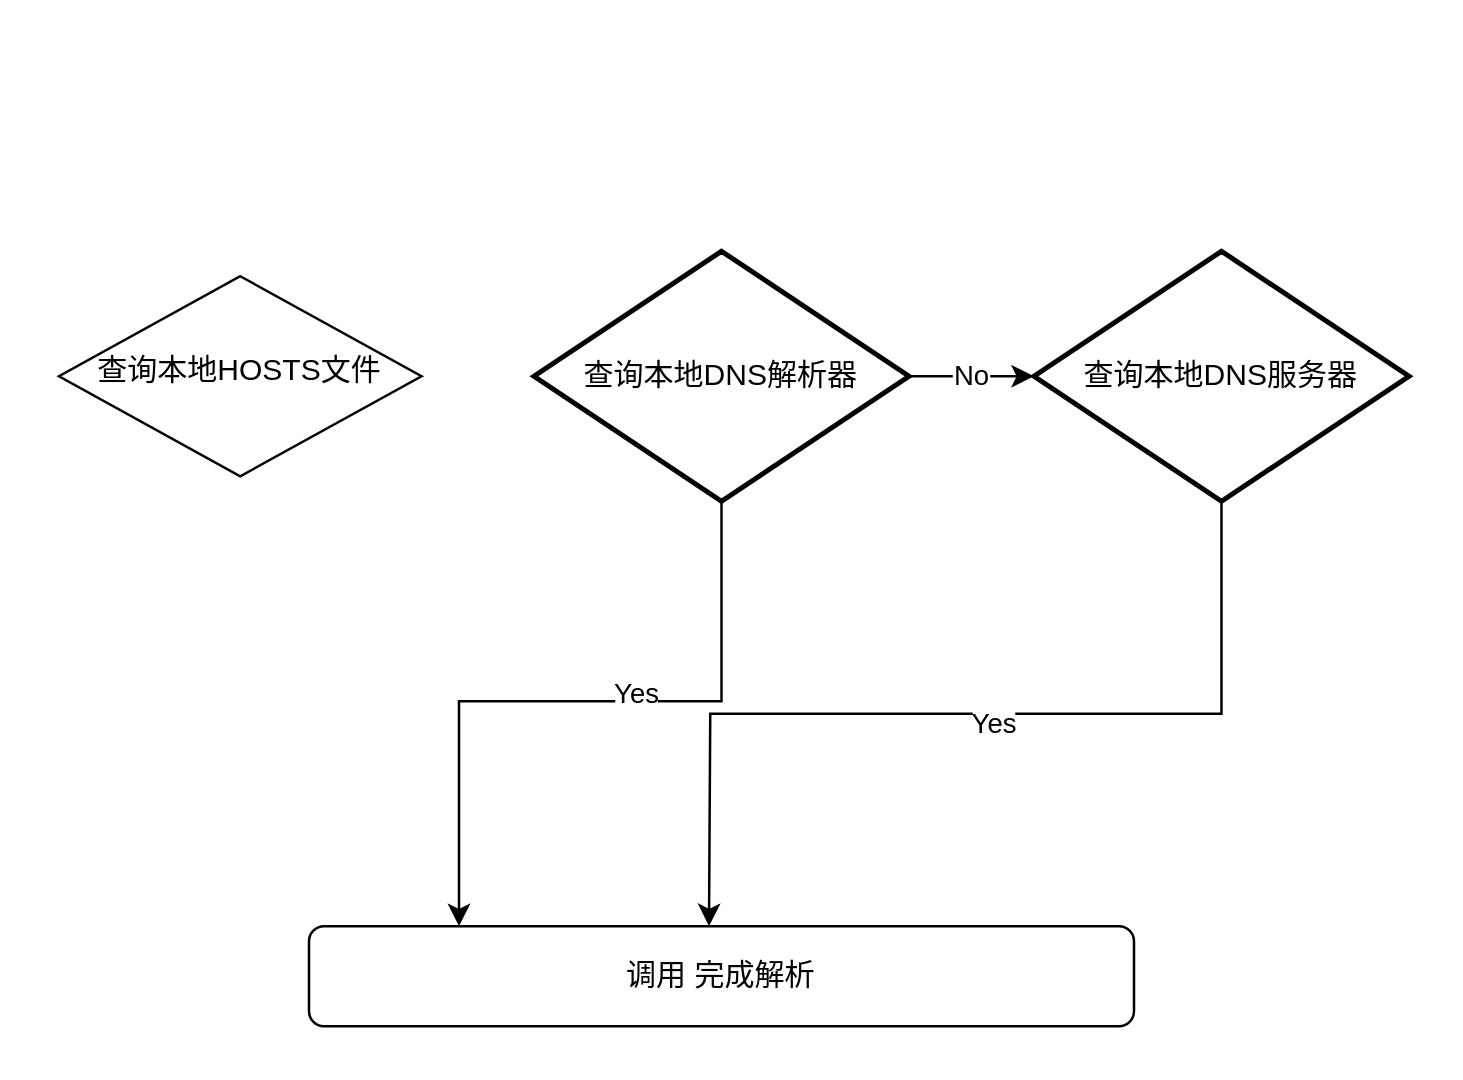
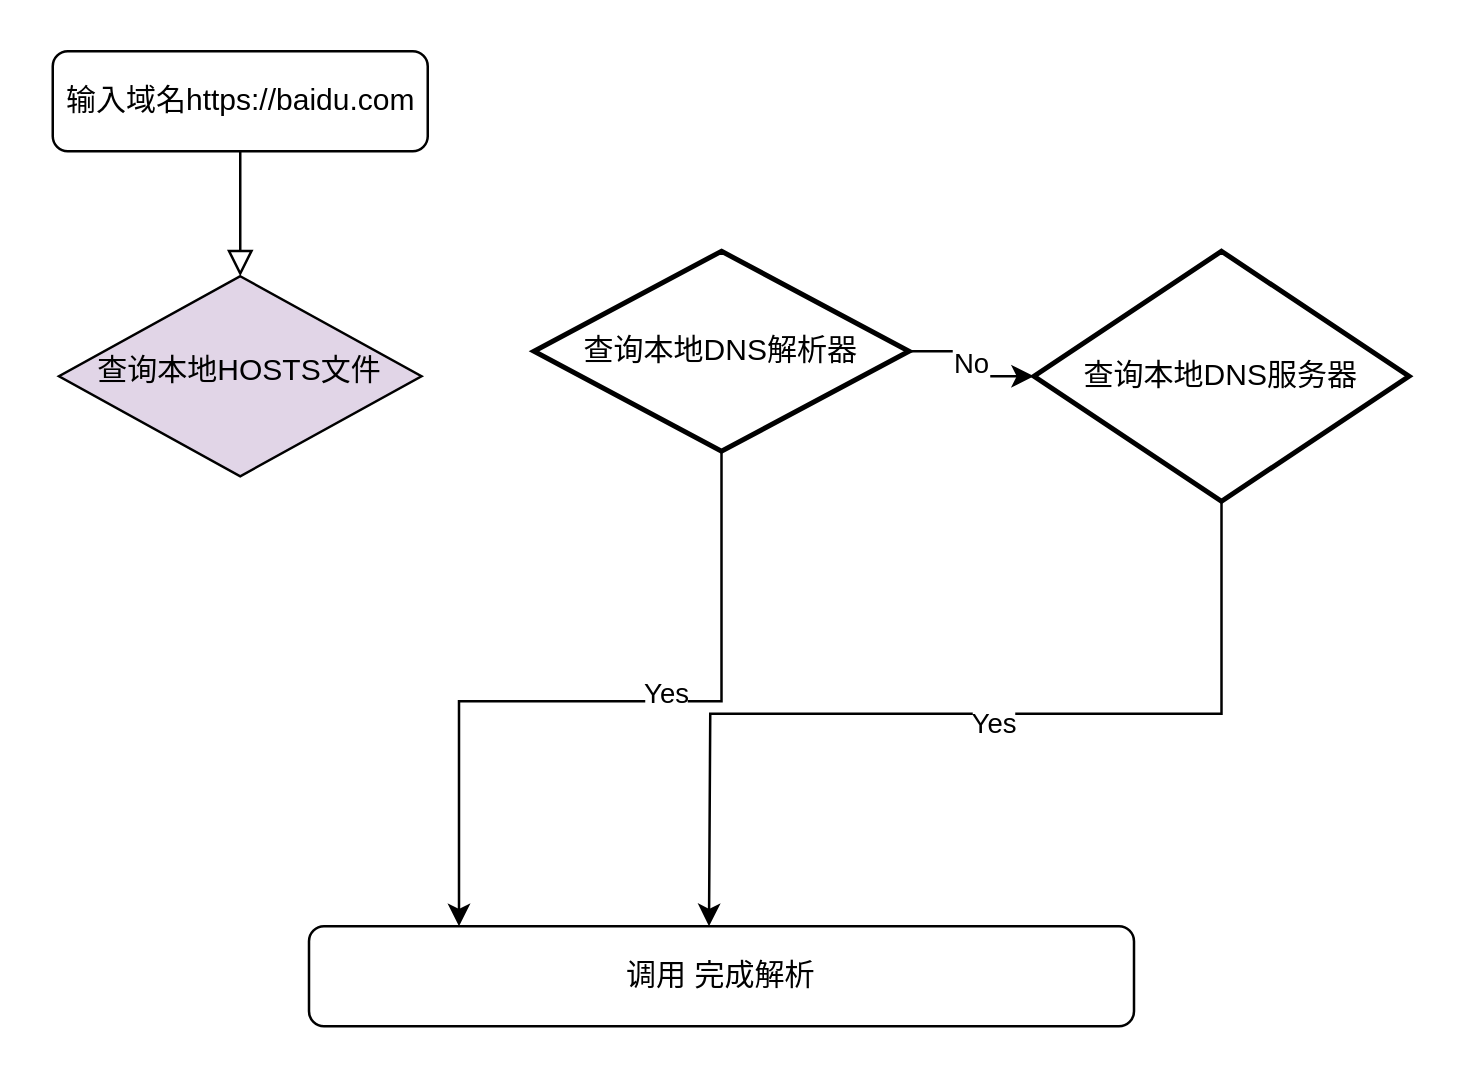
none -> (240, 101)
none -> (240, 201)
(240, 376) -> (240, 376)
(721, 376) -> (721, 351)
